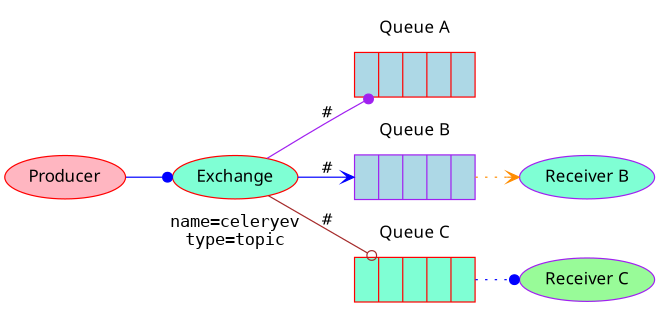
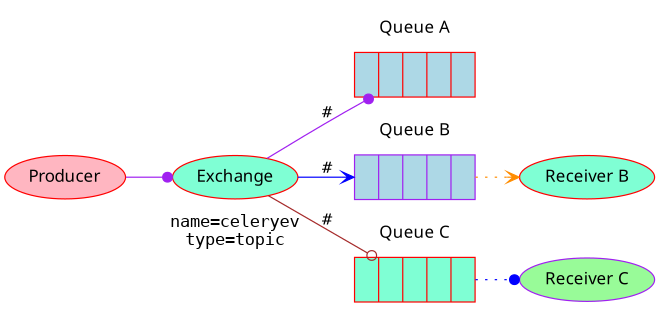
(144, 177) -> (144, 177)
(587, 177) -> (587, 177)
